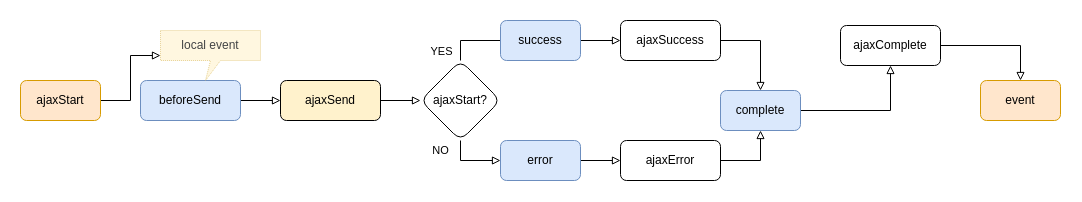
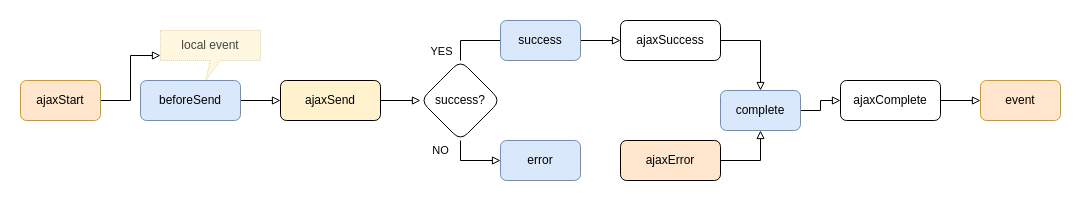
(891, 46) -> (891, 101)
(461, 101) -> (461, 101)
(596, 161) -> none
(671, 161) -> (671, 161)
